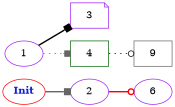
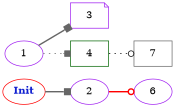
(51, 38) -> (51, 38)
(153, 54) -> (153, 54)
